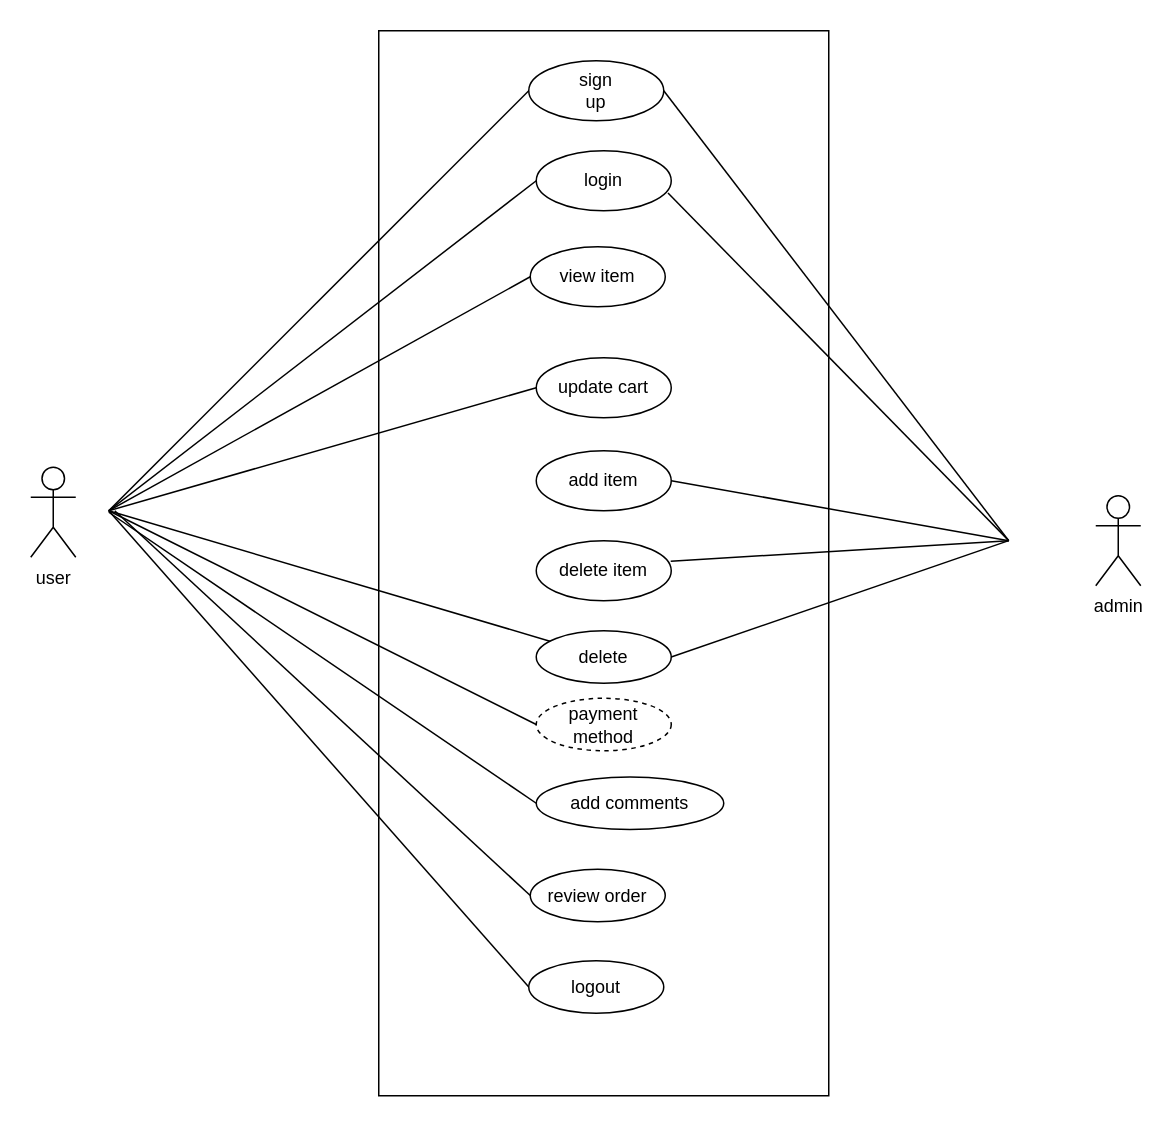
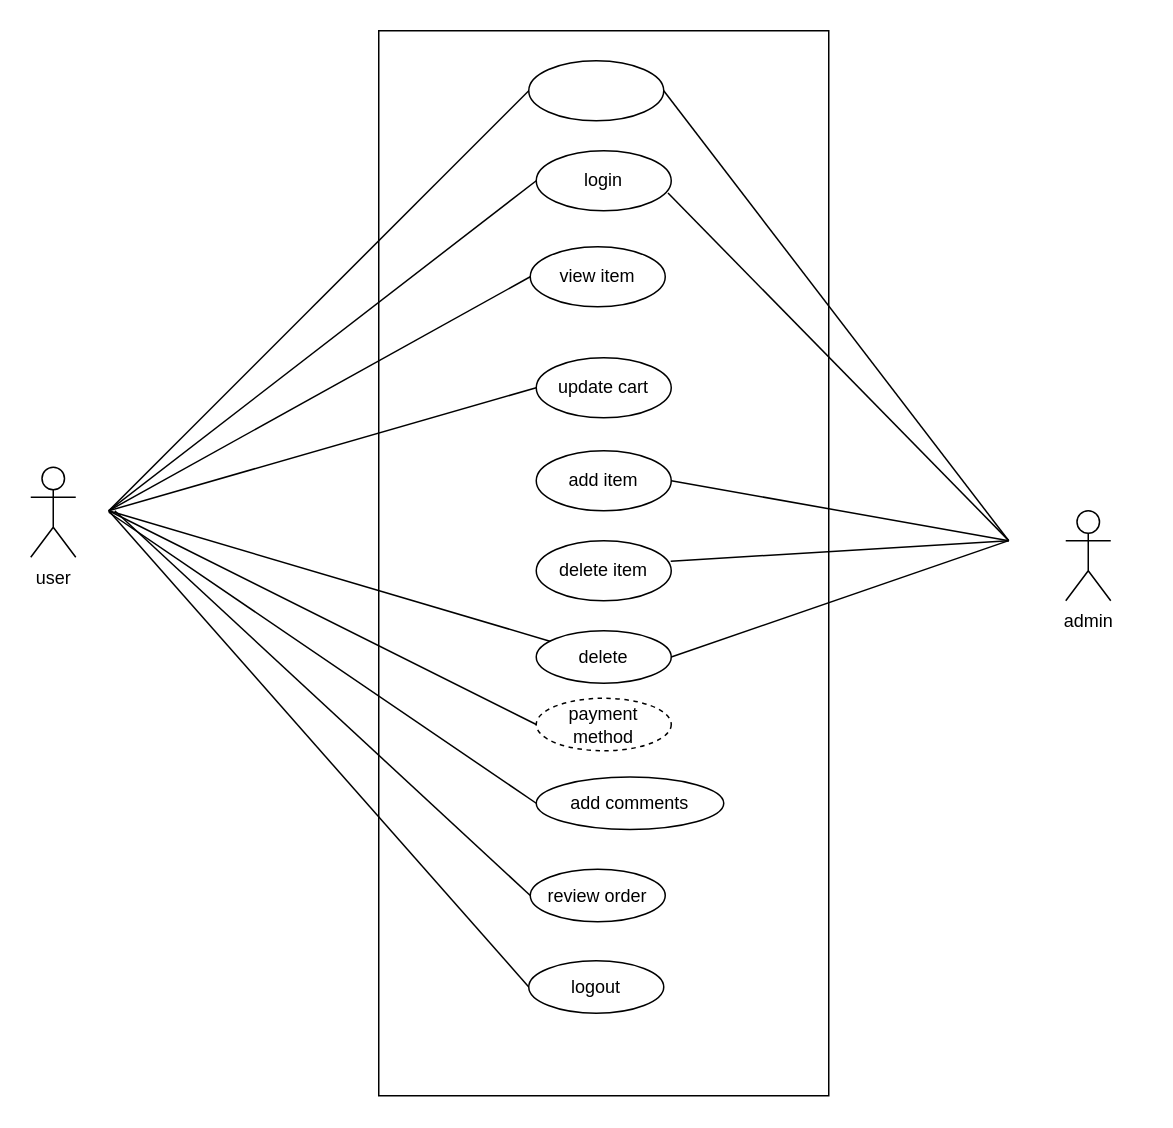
(596, 90) -> none
(1118, 541) -> (1088, 556)
